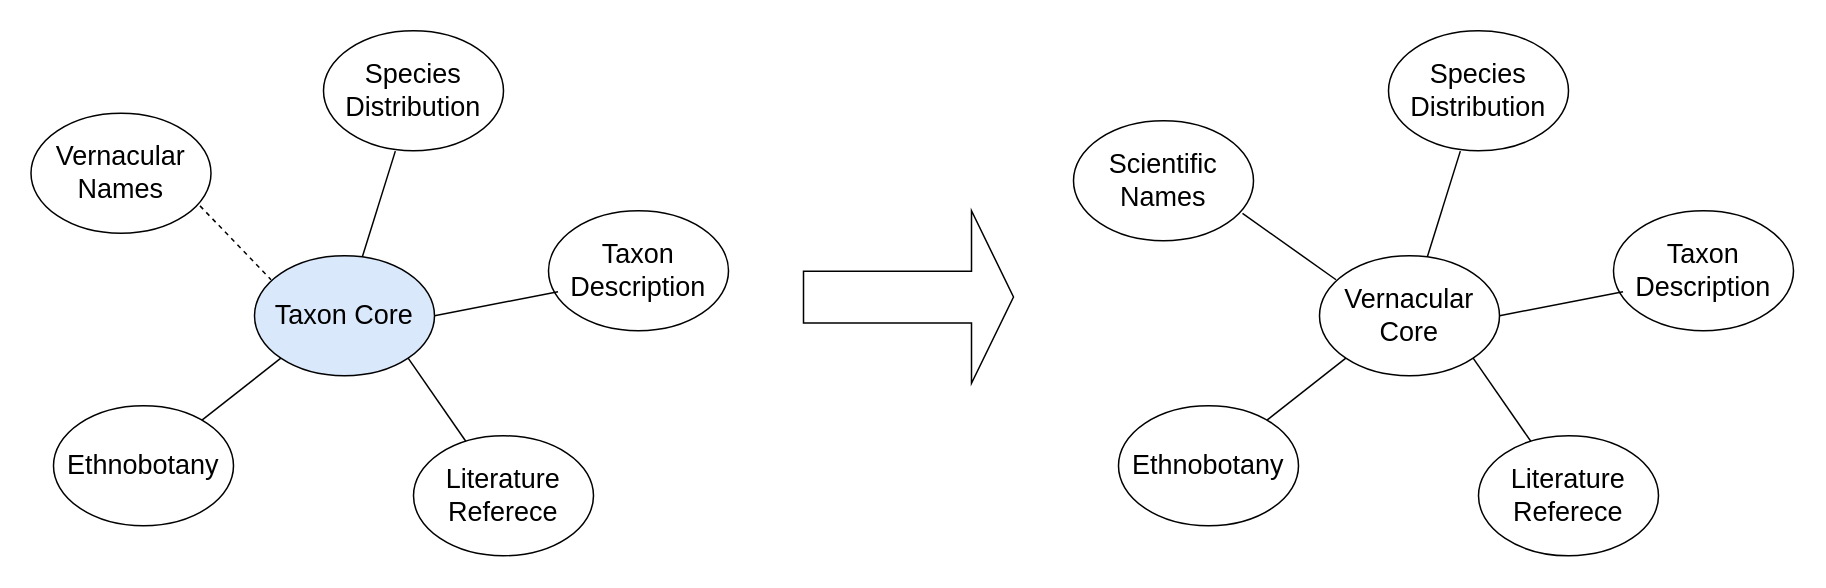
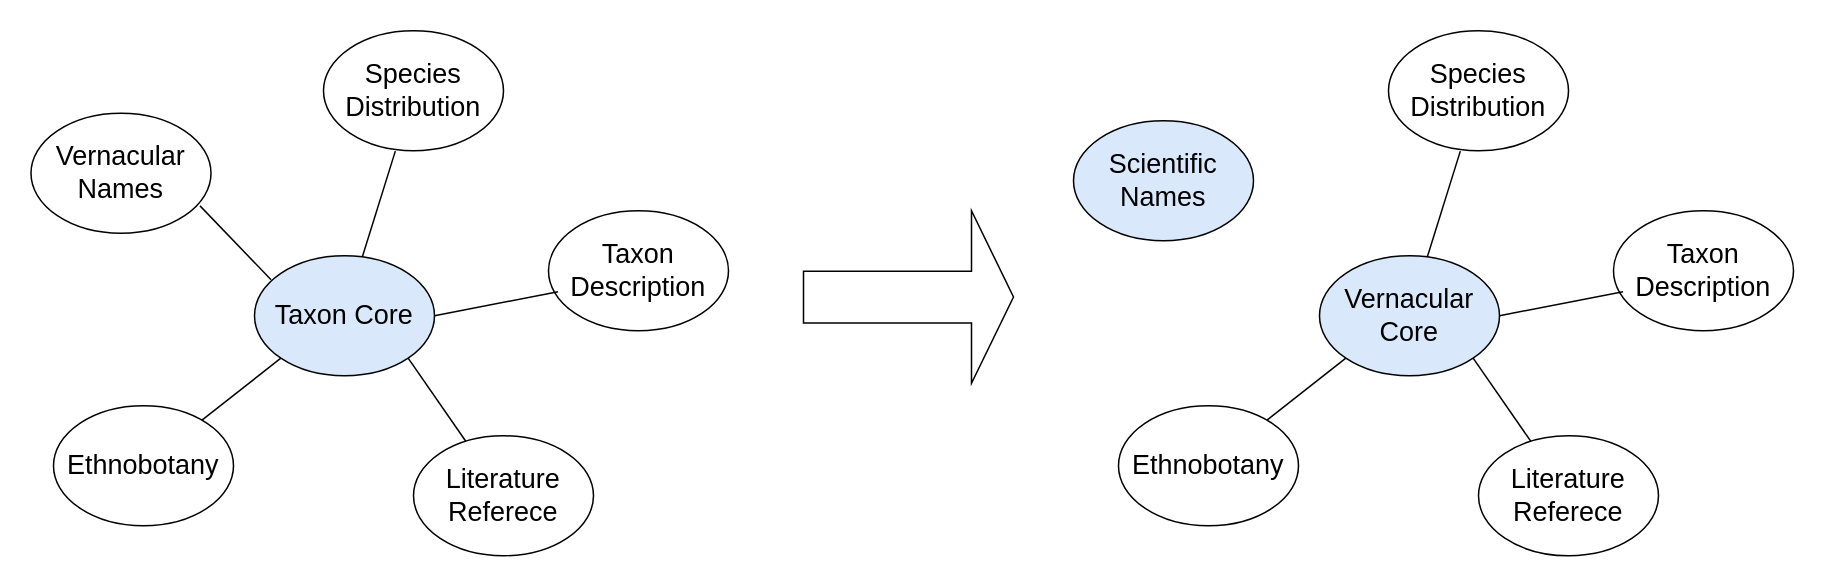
(1163, 181) -> (1163, 181)
(235, 243) -> (235, 243)
(1289, 247) -> none
(1409, 316) -> (1409, 316)
